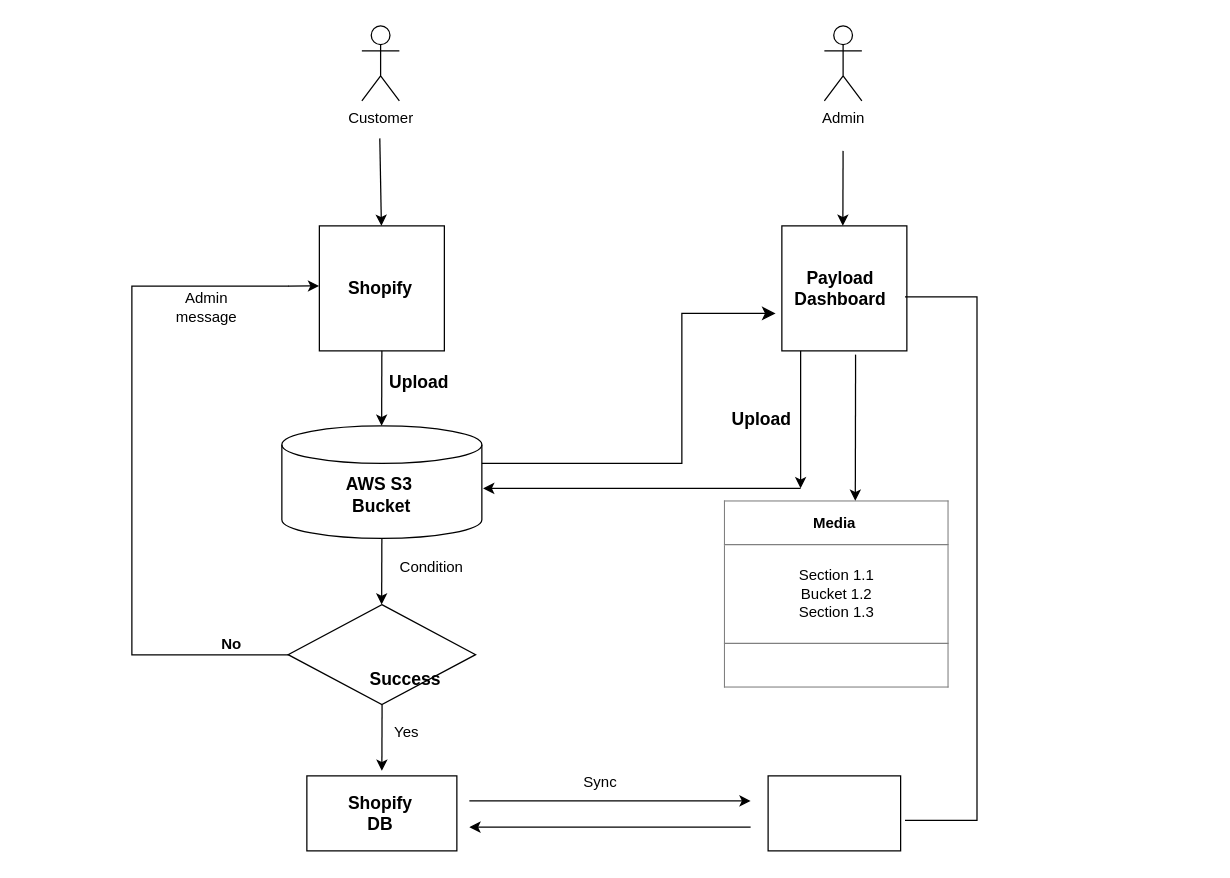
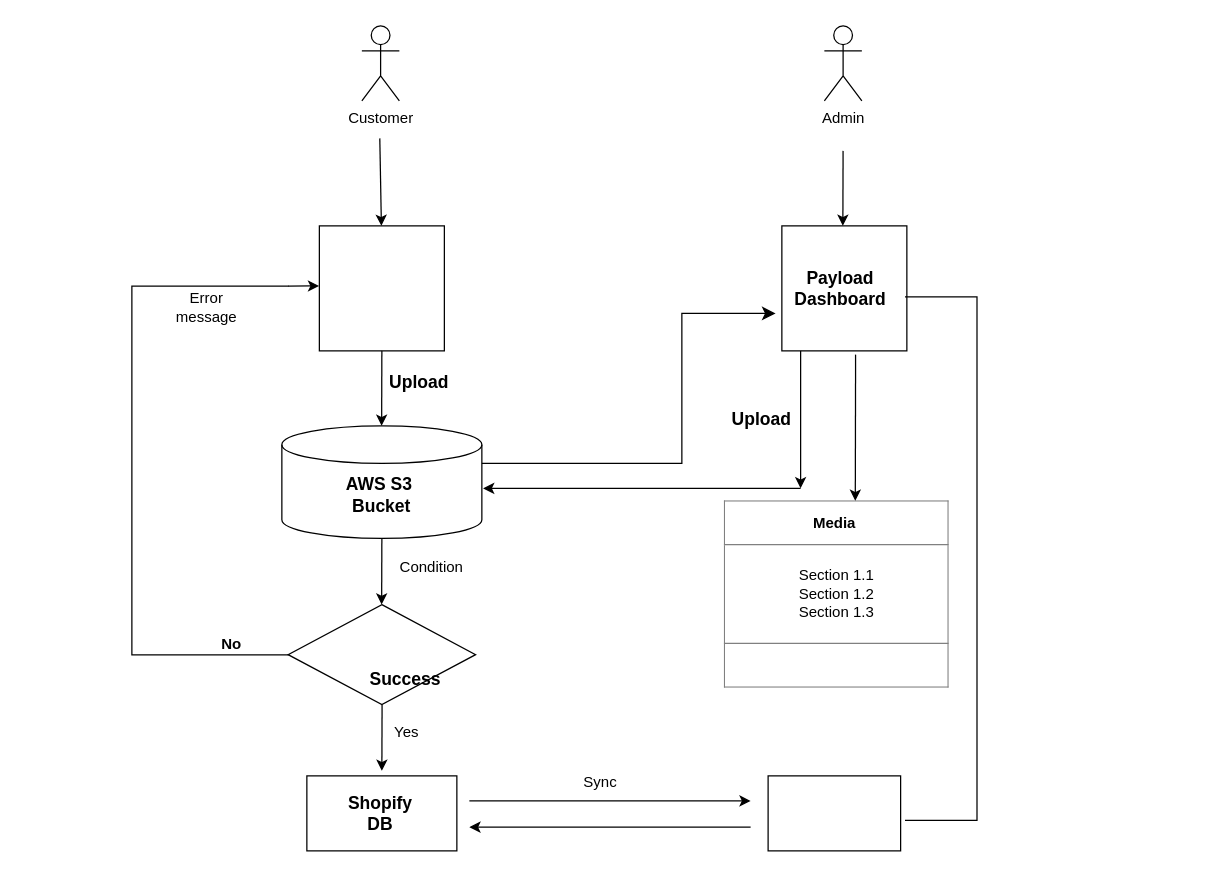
(381, 288) -> none
(207, 307) -> (207, 307)
(765, 537) -> (765, 537)
